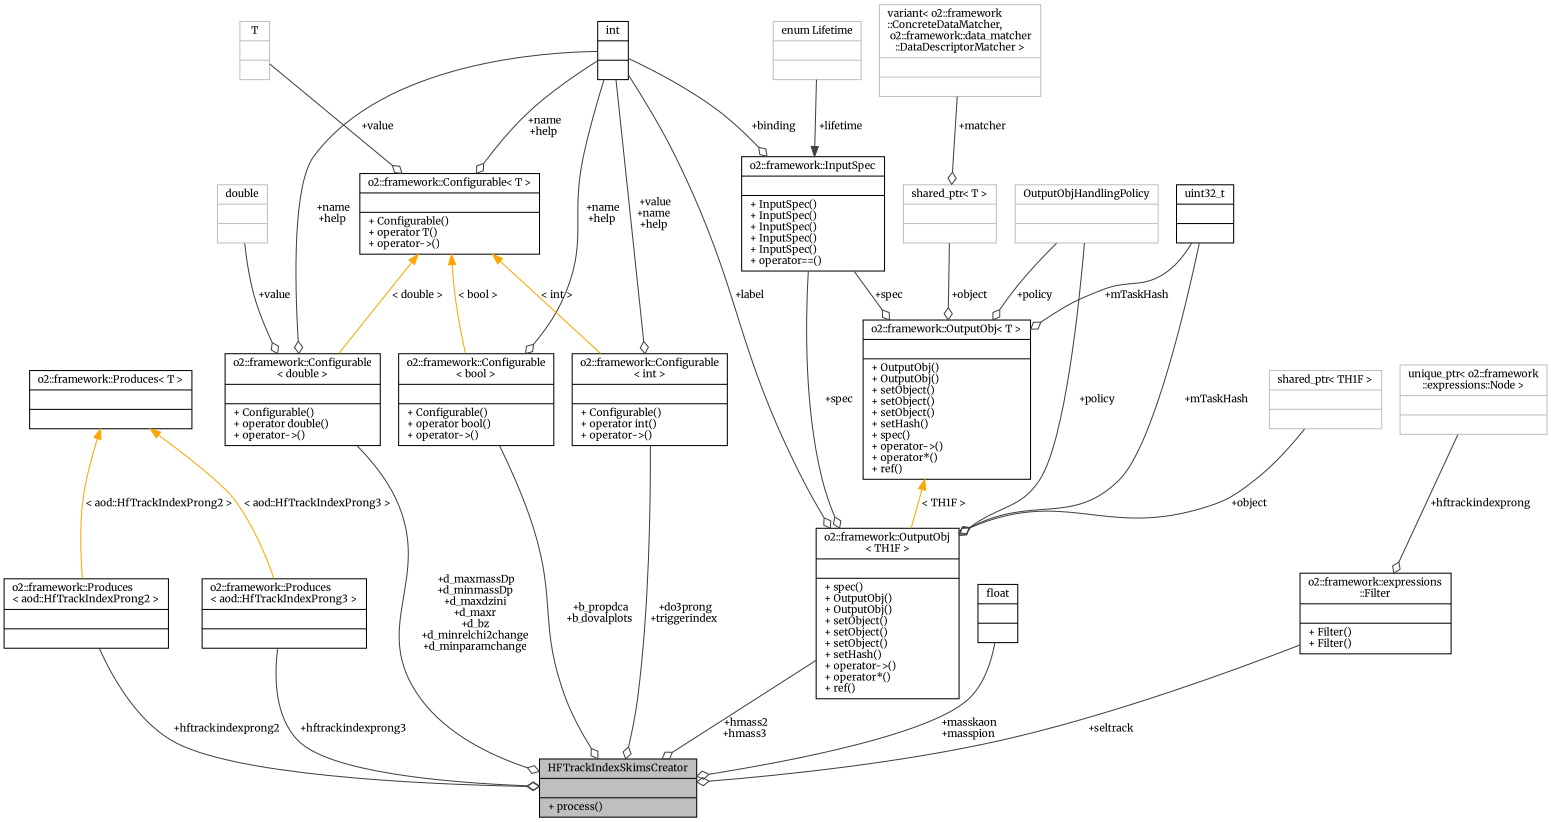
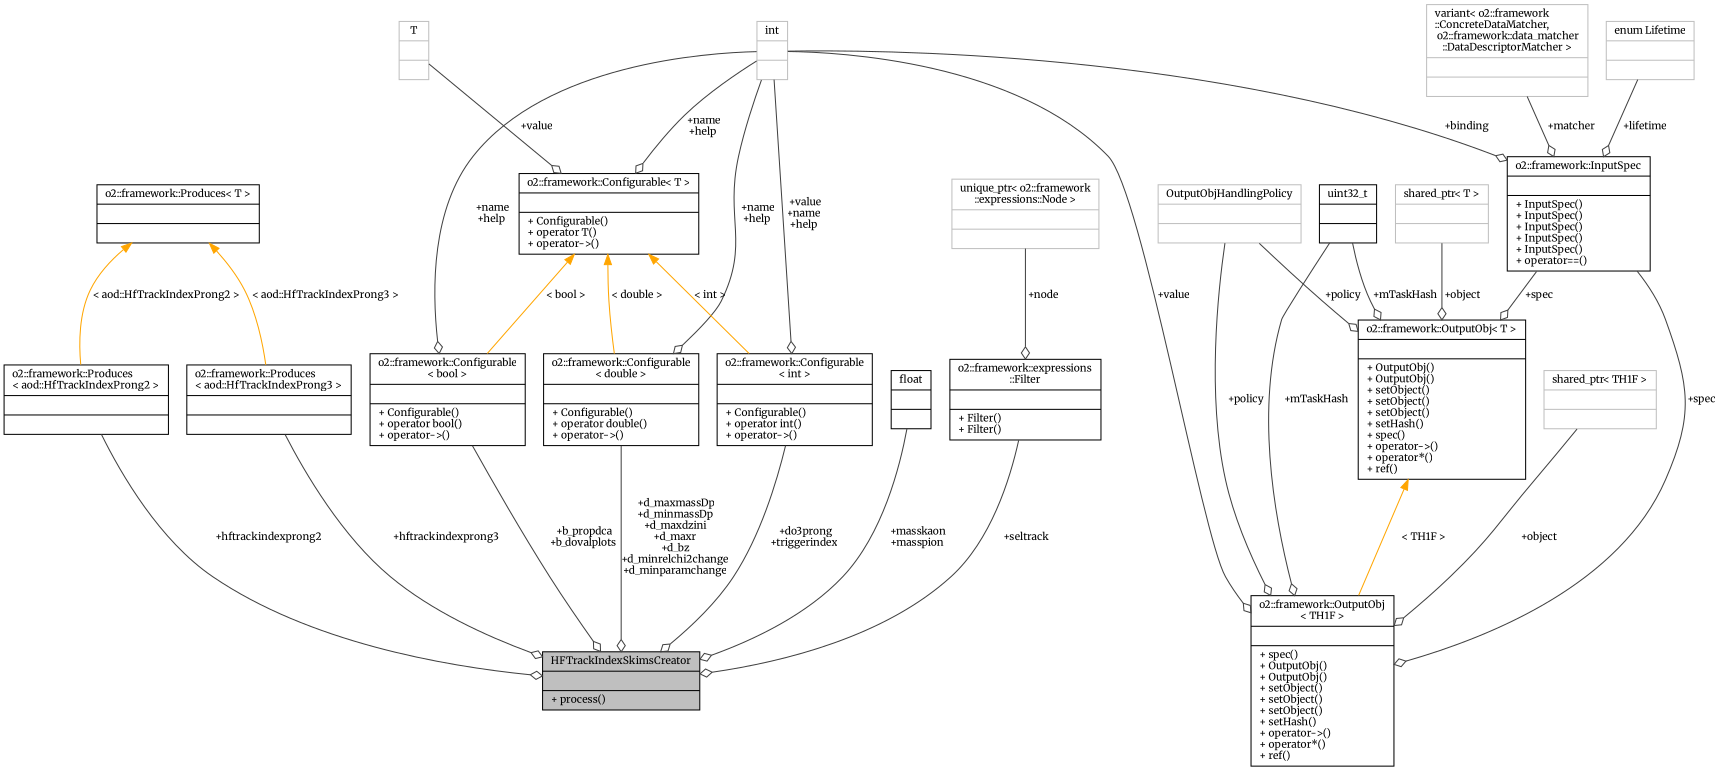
(613, 51) -> (772, 51)
(816, 113) -> (1623, 112)
(955, 134) -> (1538, 121)
(242, 214) -> none
(748, 296) -> (1172, 296)
(1479, 504) -> (1042, 296)
(744, 706) -> none
